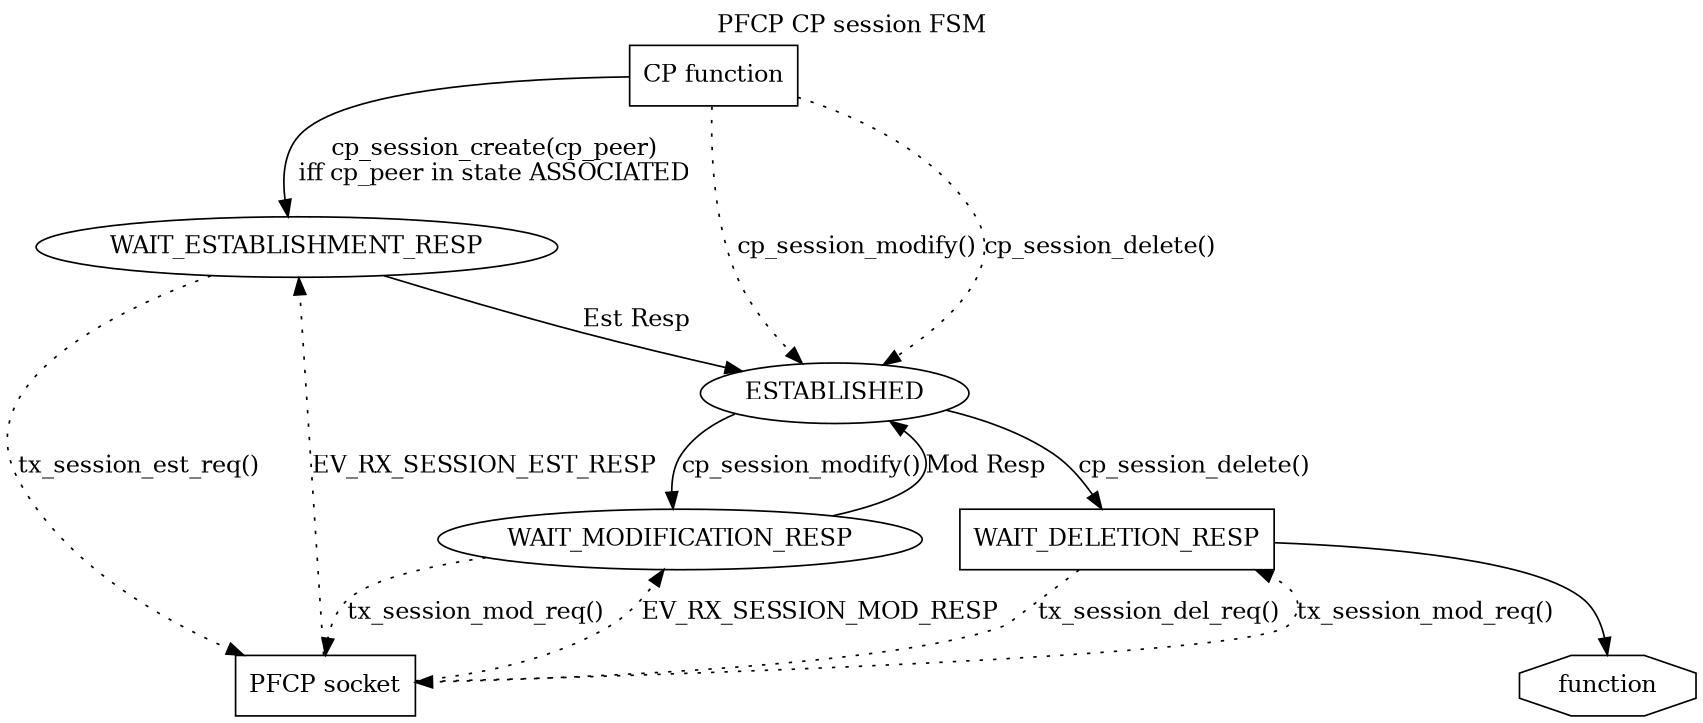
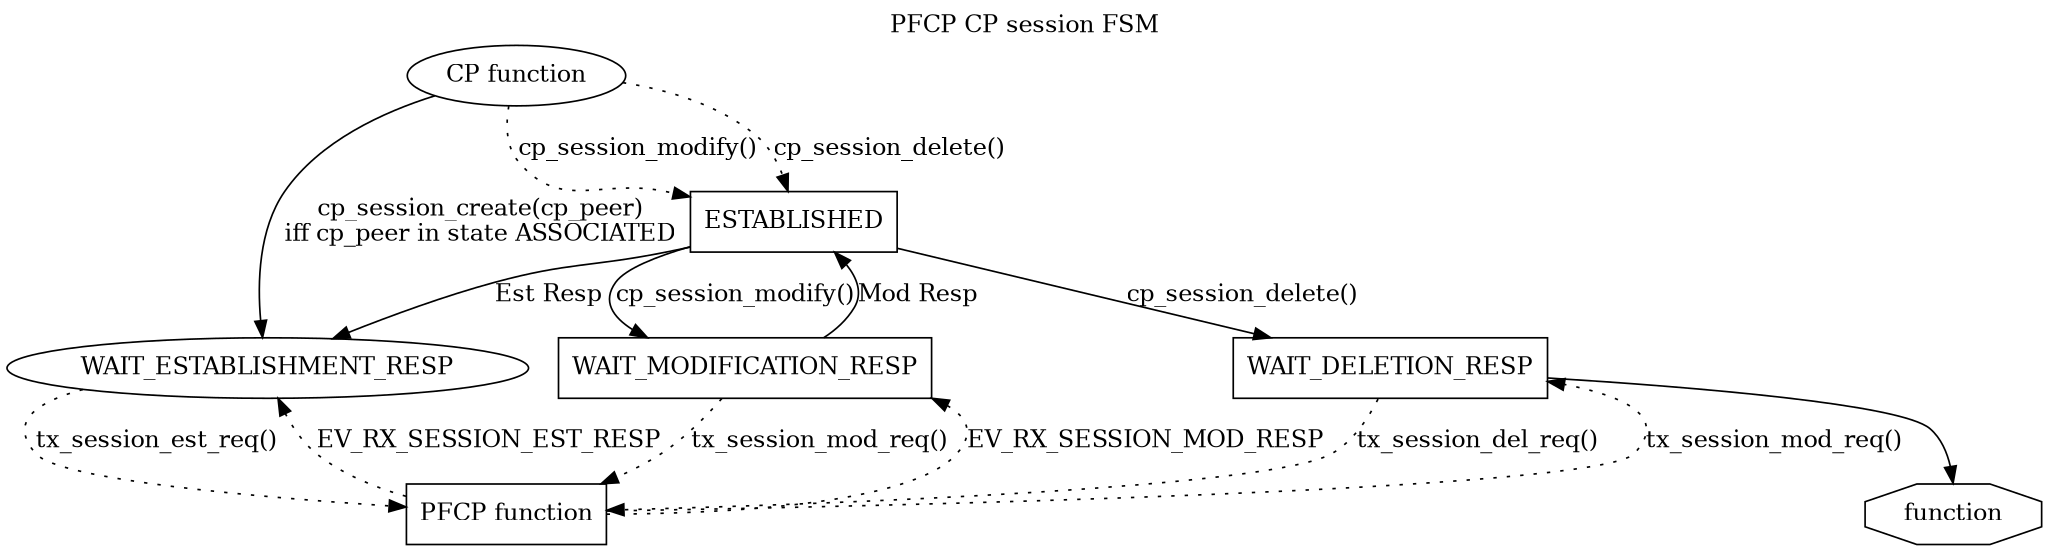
(714, 76) -> (517, 76)
(554, 325) -> (516, 277)
(835, 393) -> (794, 222)
(680, 539) -> (745, 368)
(325, 686) -> (506, 514)
